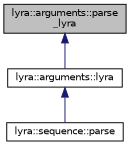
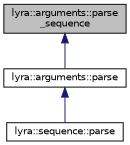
(65, 19) -> (65, 19)
(65, 78) -> (65, 78)
